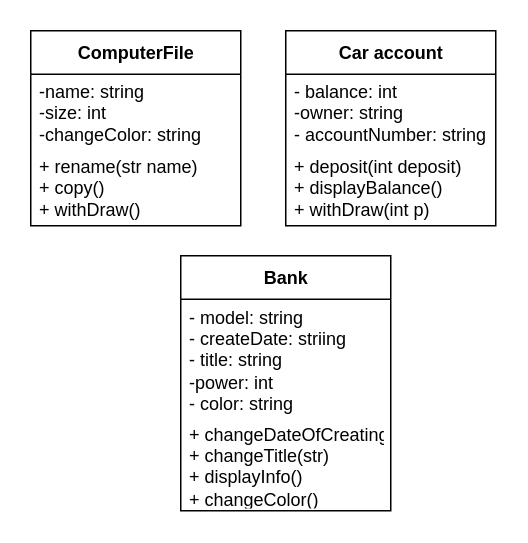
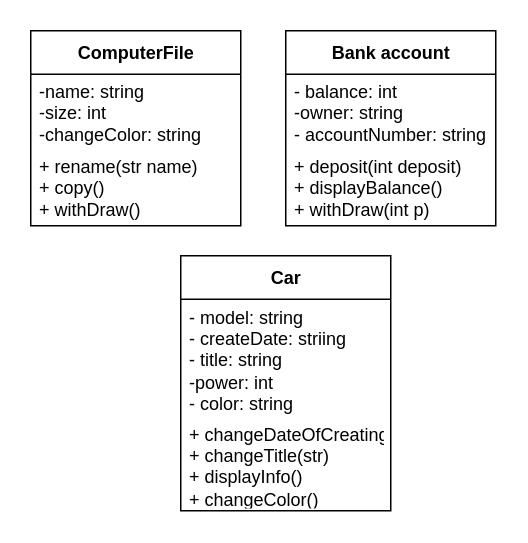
(392, 53) -> (392, 53)
(287, 278) -> (287, 278)
